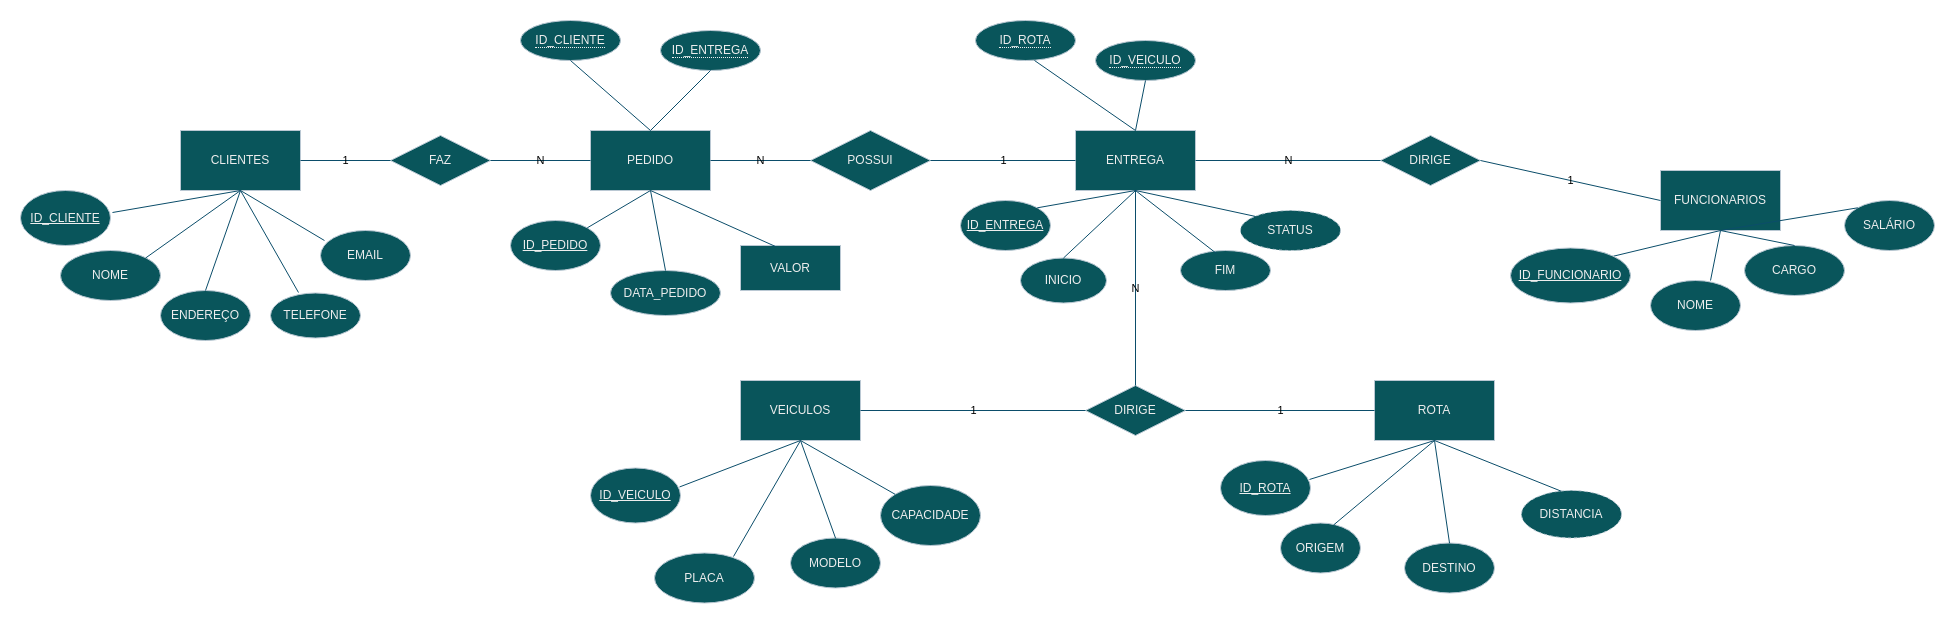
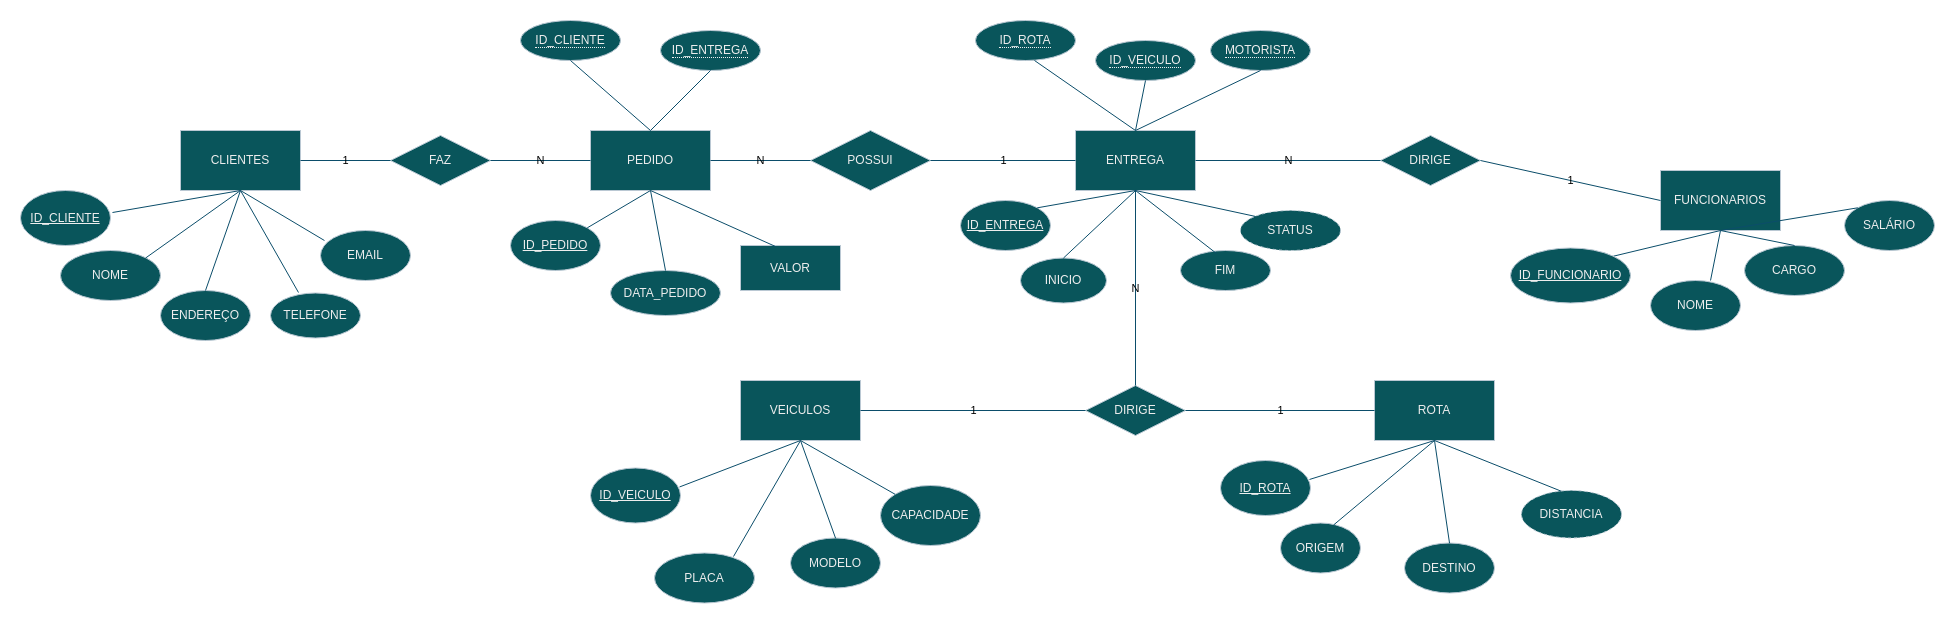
none -> (1261, 51)
none -> (1199, 100)
